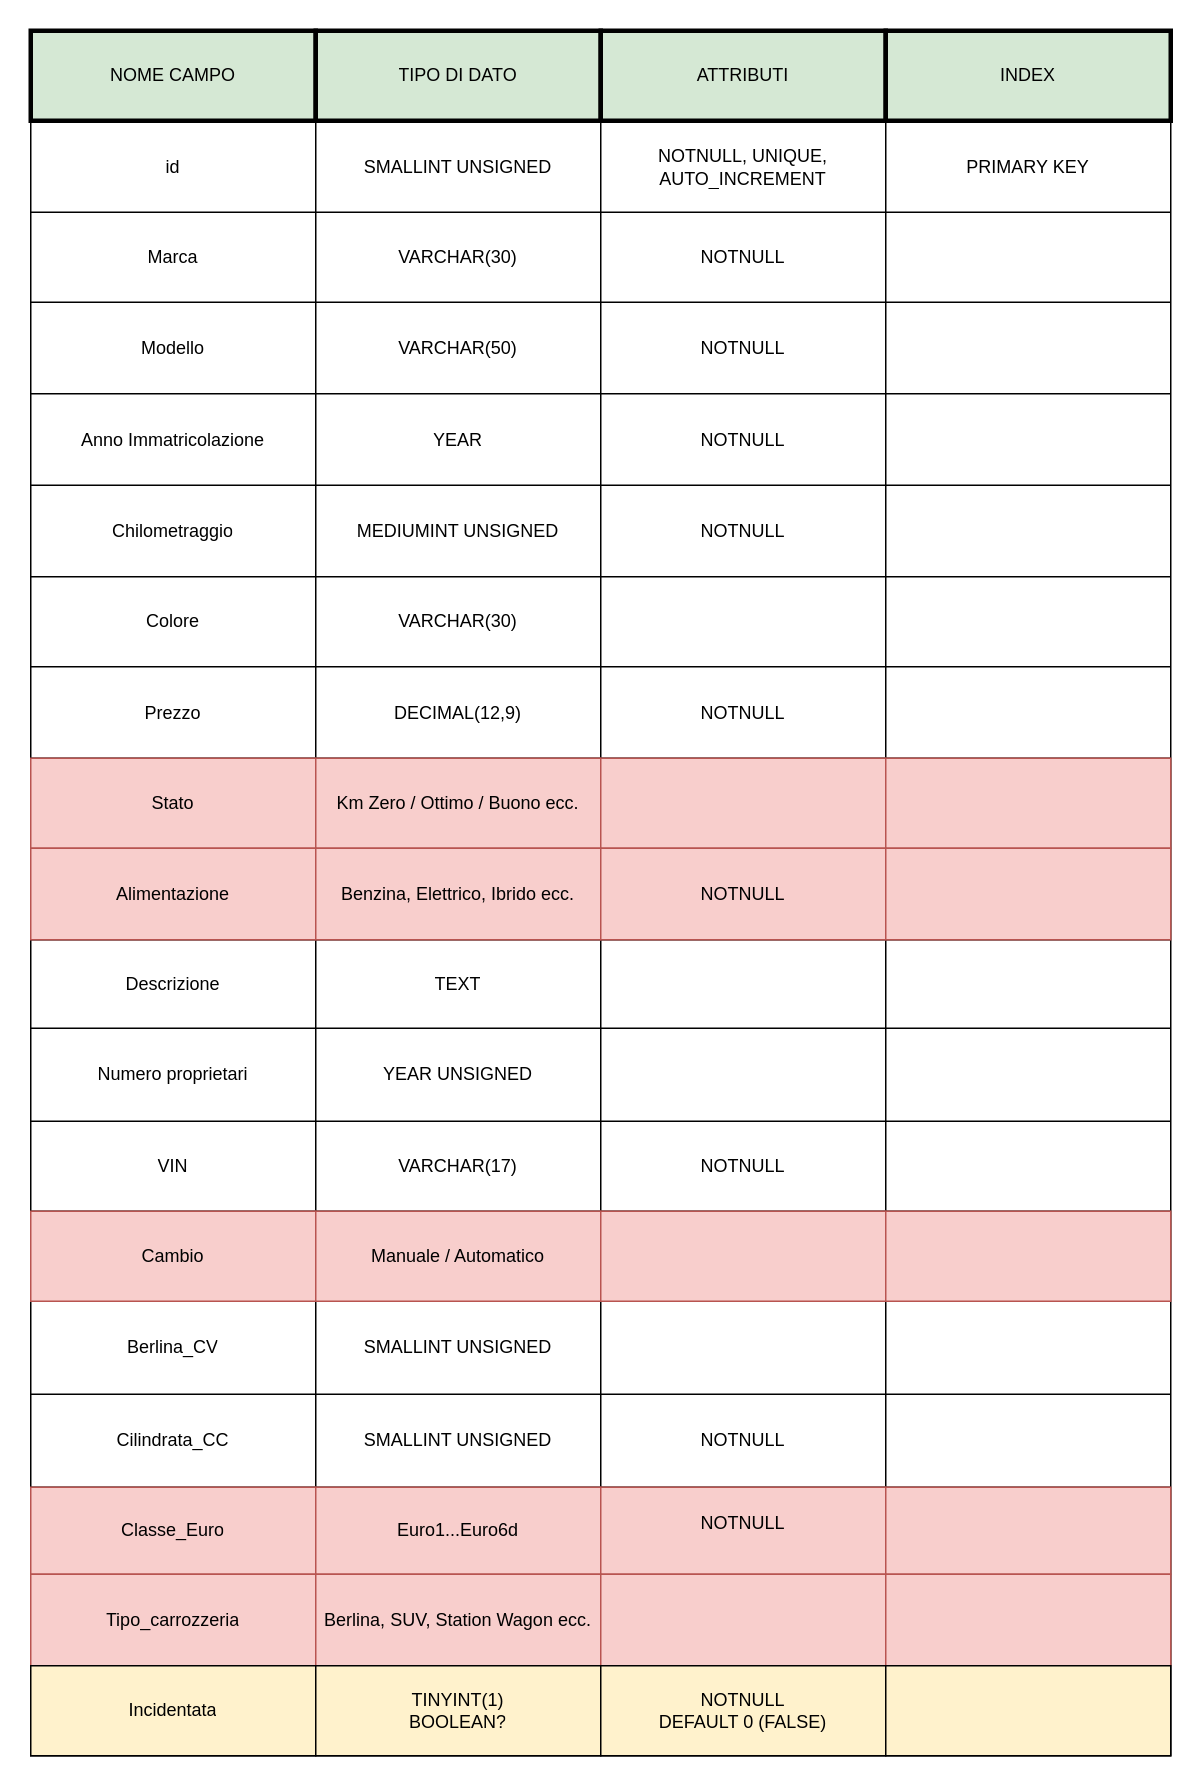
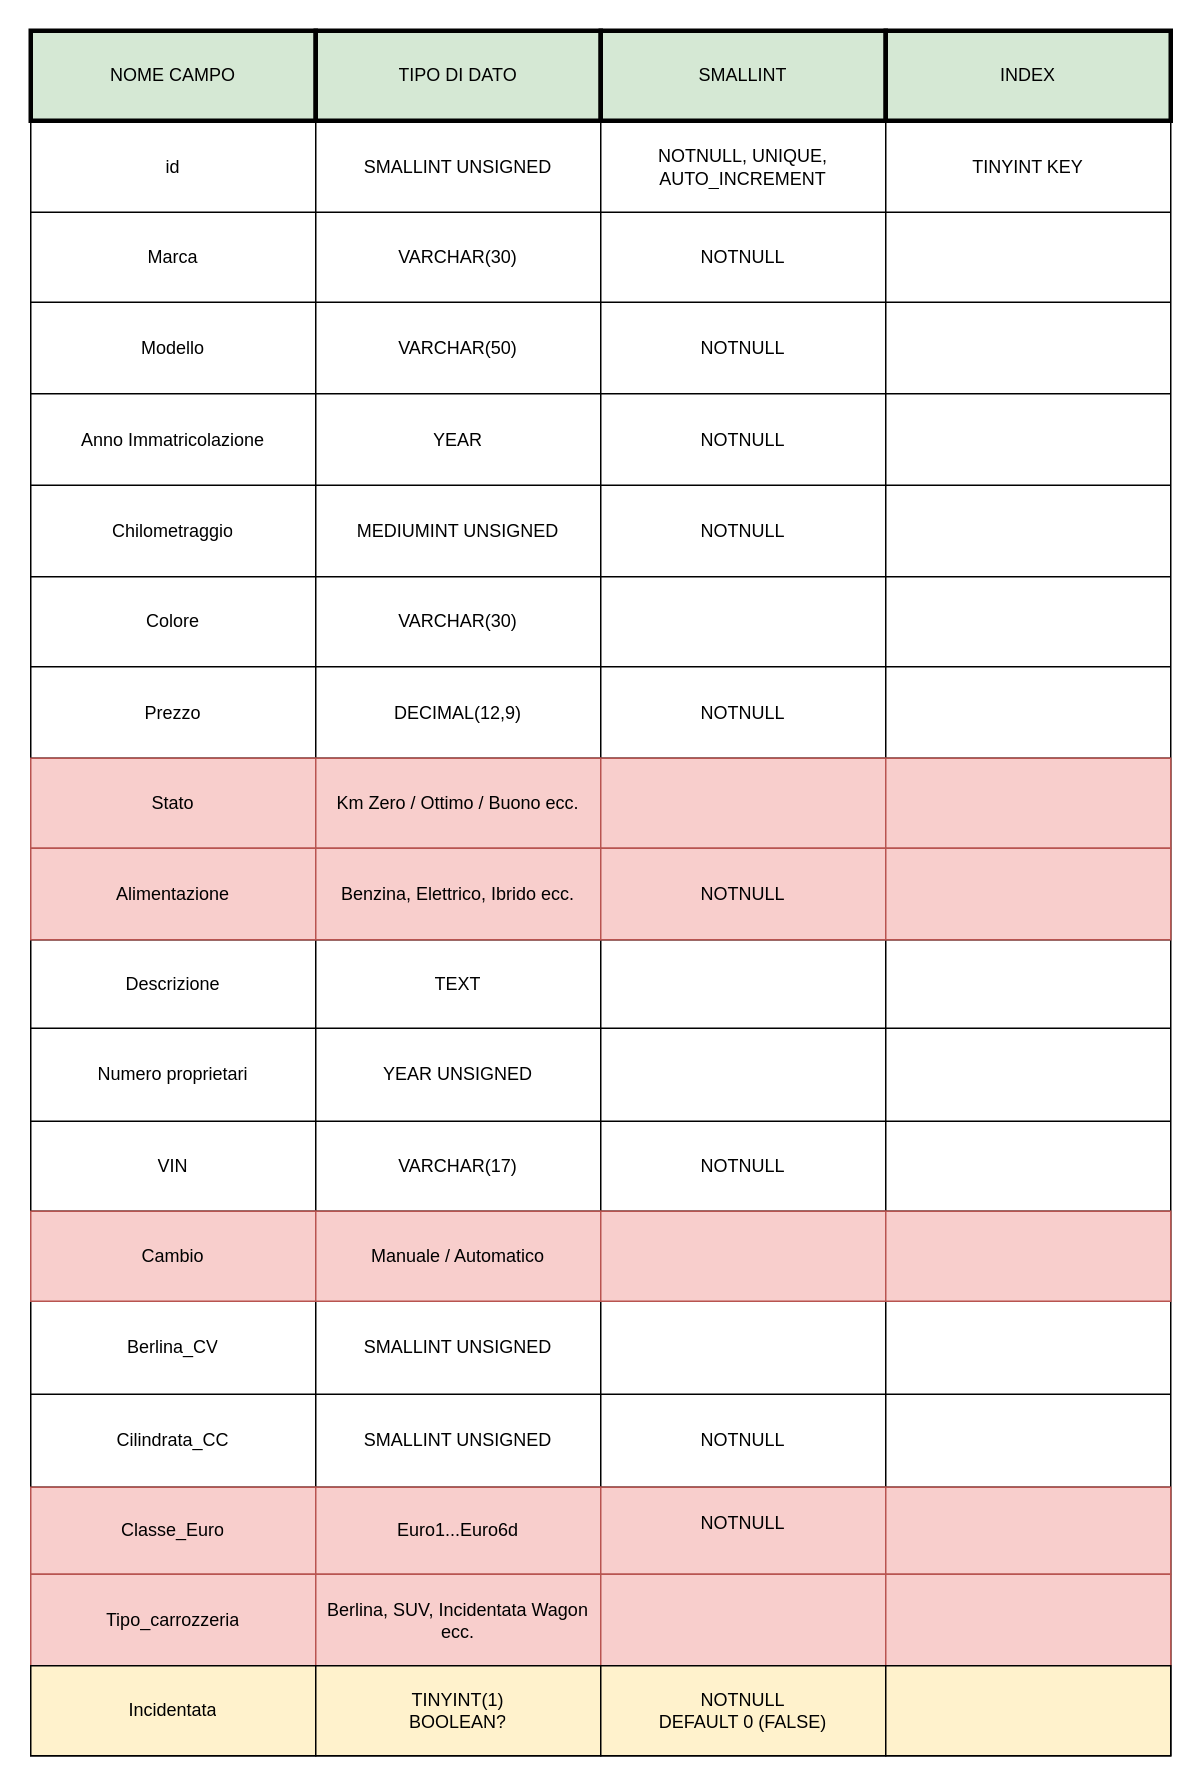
(743, 76) -> (743, 76)
(1028, 167) -> (1028, 167)
(458, 1621) -> (458, 1621)
